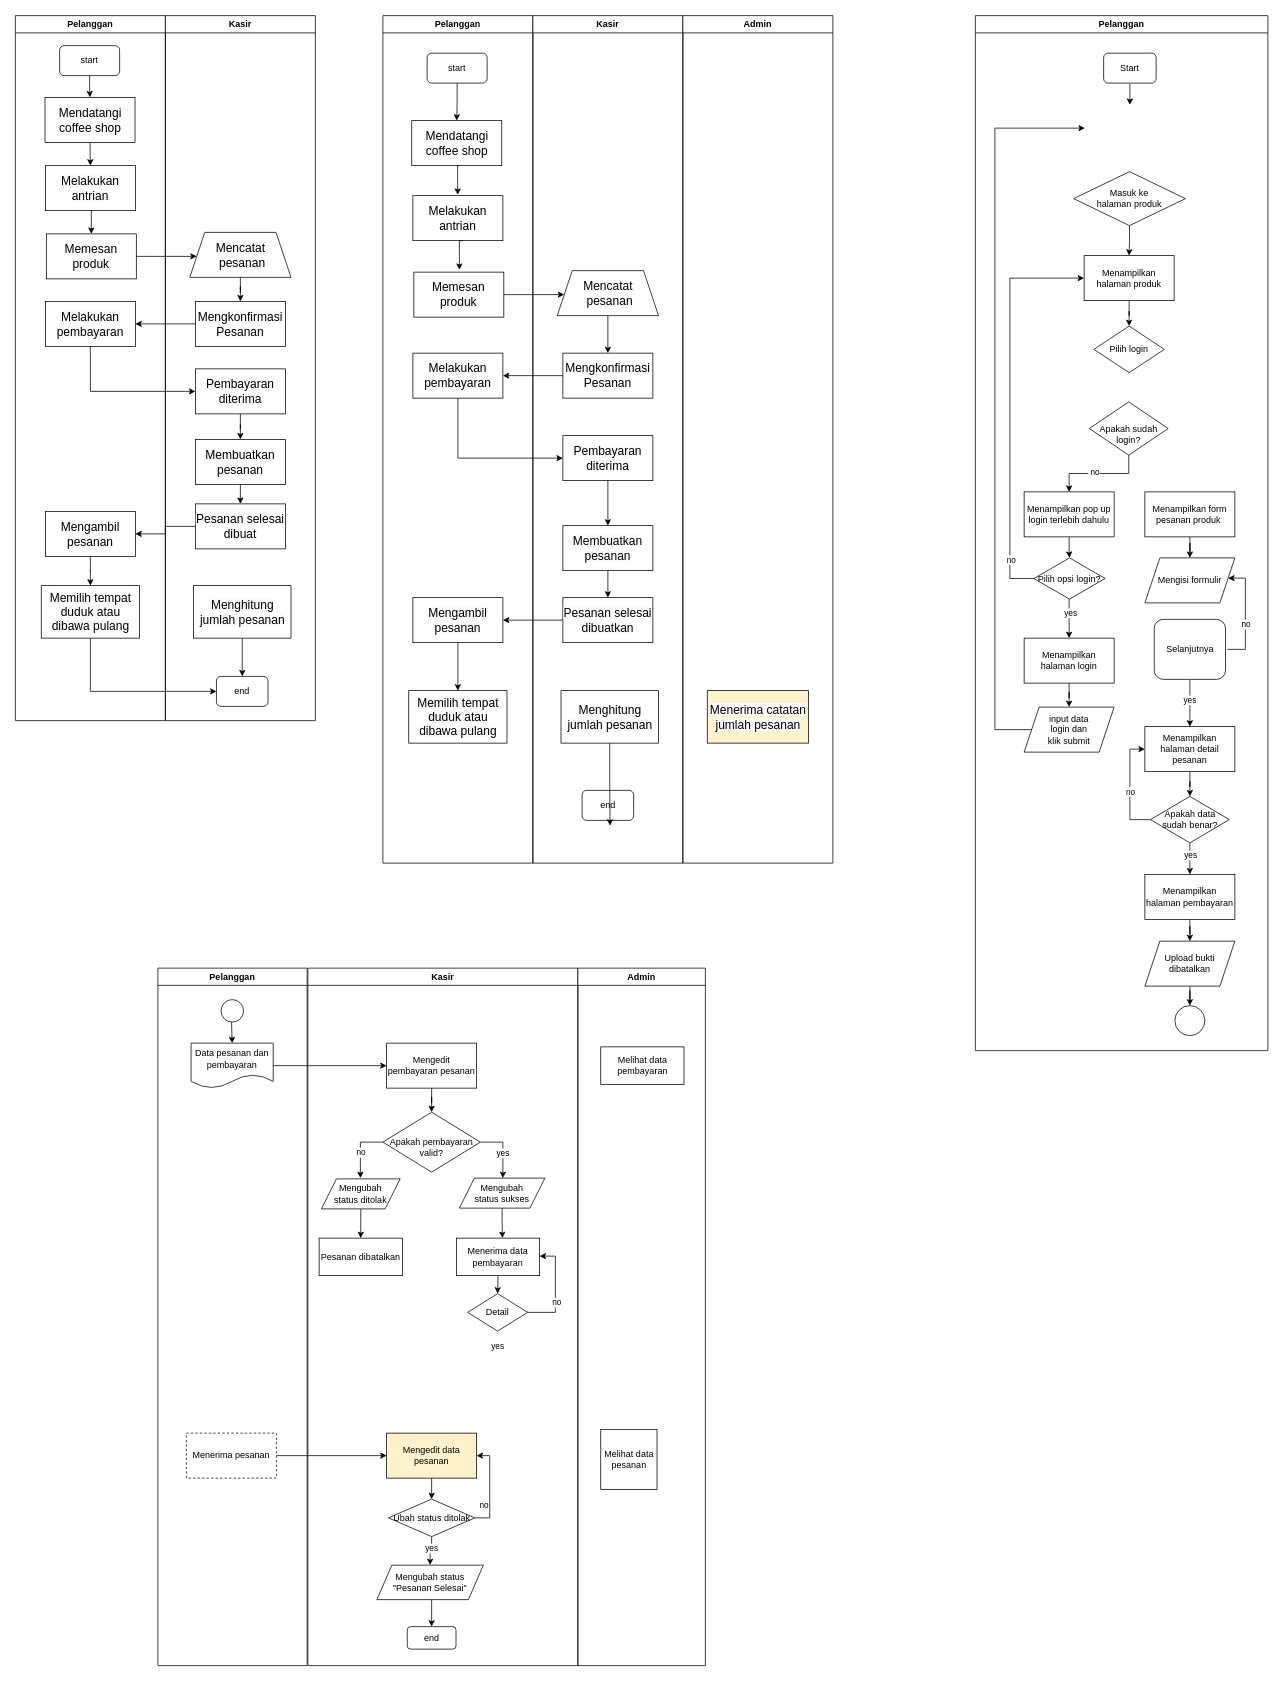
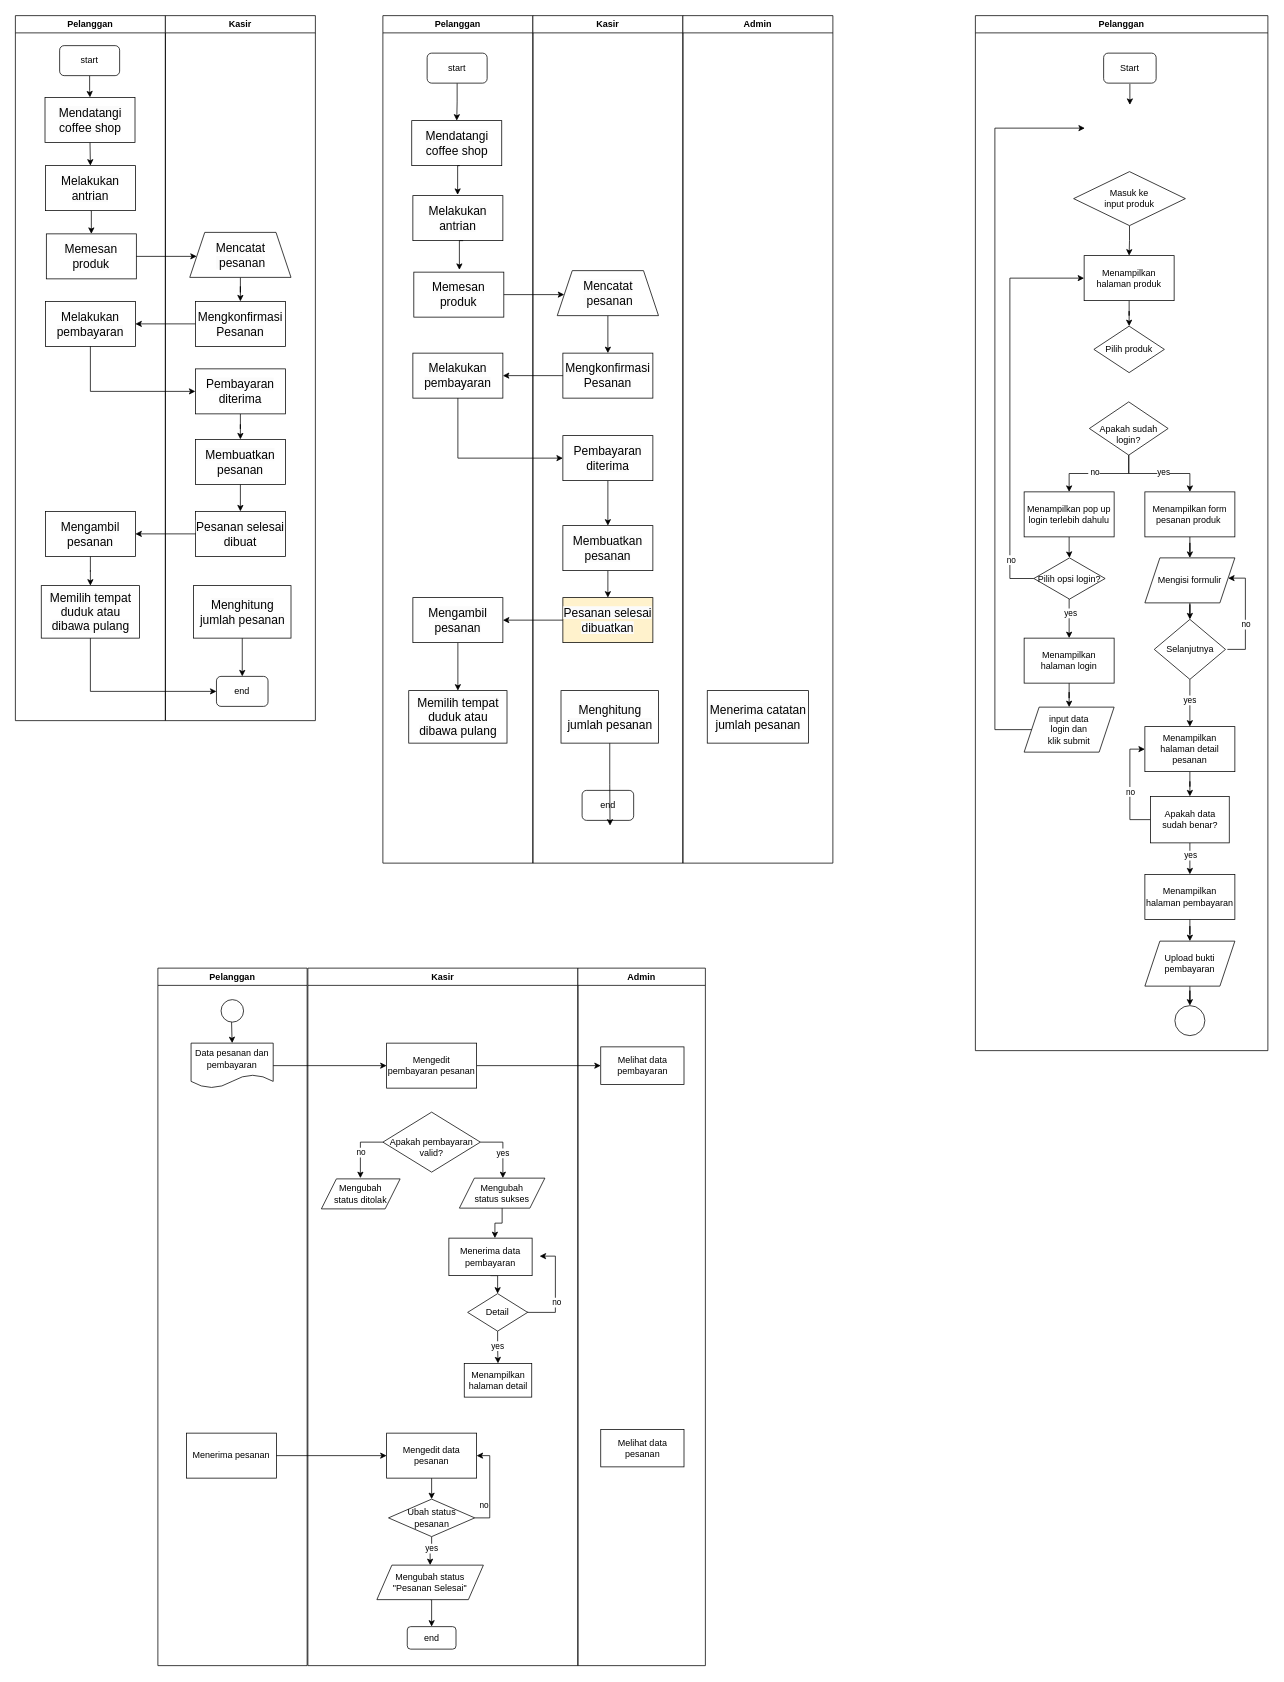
(1130, 198) -> (1130, 198)
(1129, 349) -> (1129, 349)
none -> (1161, 473)
(240, 526) -> (240, 534)
none -> (1190, 613)
(608, 620) -> (608, 620)
(1190, 649) -> (1190, 649)
(758, 717) -> (758, 717)
(1190, 819) -> (1190, 819)
(1190, 963) -> (1190, 963)
(432, 1103) -> (536, 1065)
(361, 1221) -> none
(361, 1257) -> none
(498, 1257) -> (491, 1257)
none -> (498, 1342)
none -> (498, 1380)
(231, 1455) -> (231, 1455)
(432, 1455) -> (432, 1455)
(629, 1459) -> (642, 1448)
(432, 1518) -> (432, 1518)
